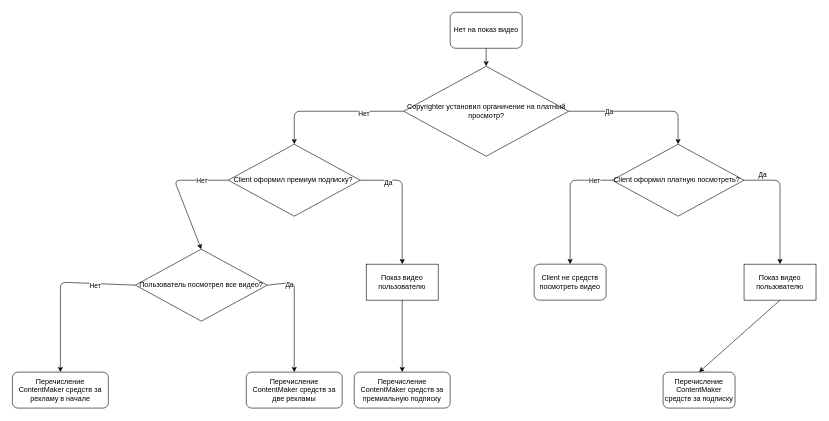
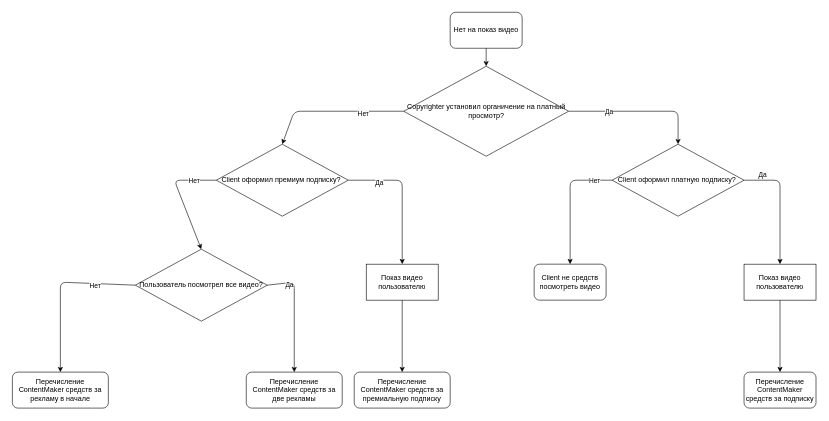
(294, 180) -> (282, 180)
(678, 180) -> (678, 180)
(699, 390) -> (780, 390)
